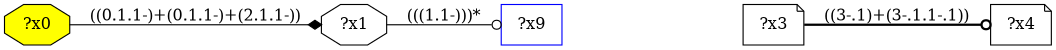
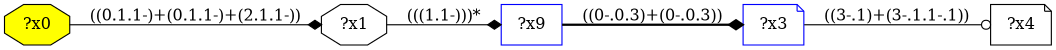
(439, 25) -> (439, 25)
none -> (646, 25)
(773, 25) -> (773, 25)
(893, 25) -> (893, 25)
